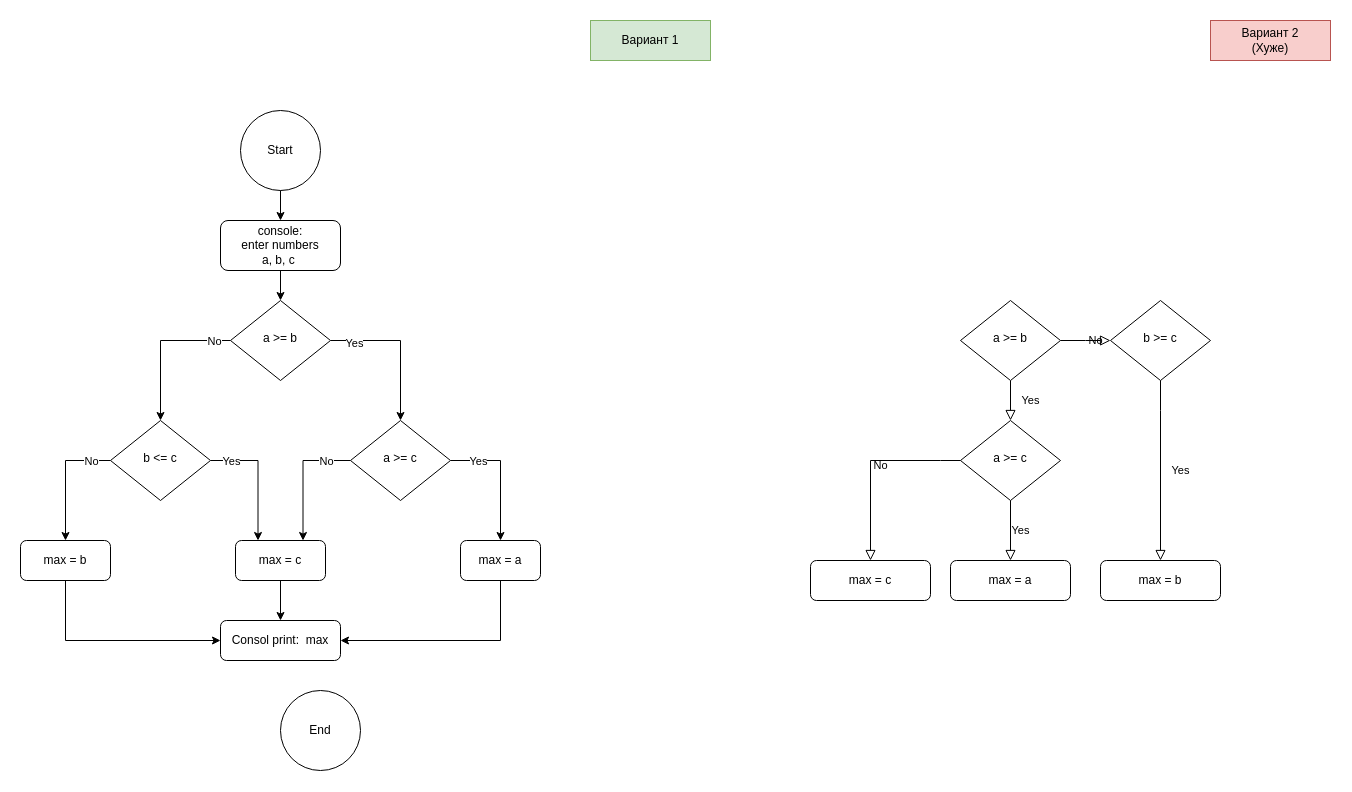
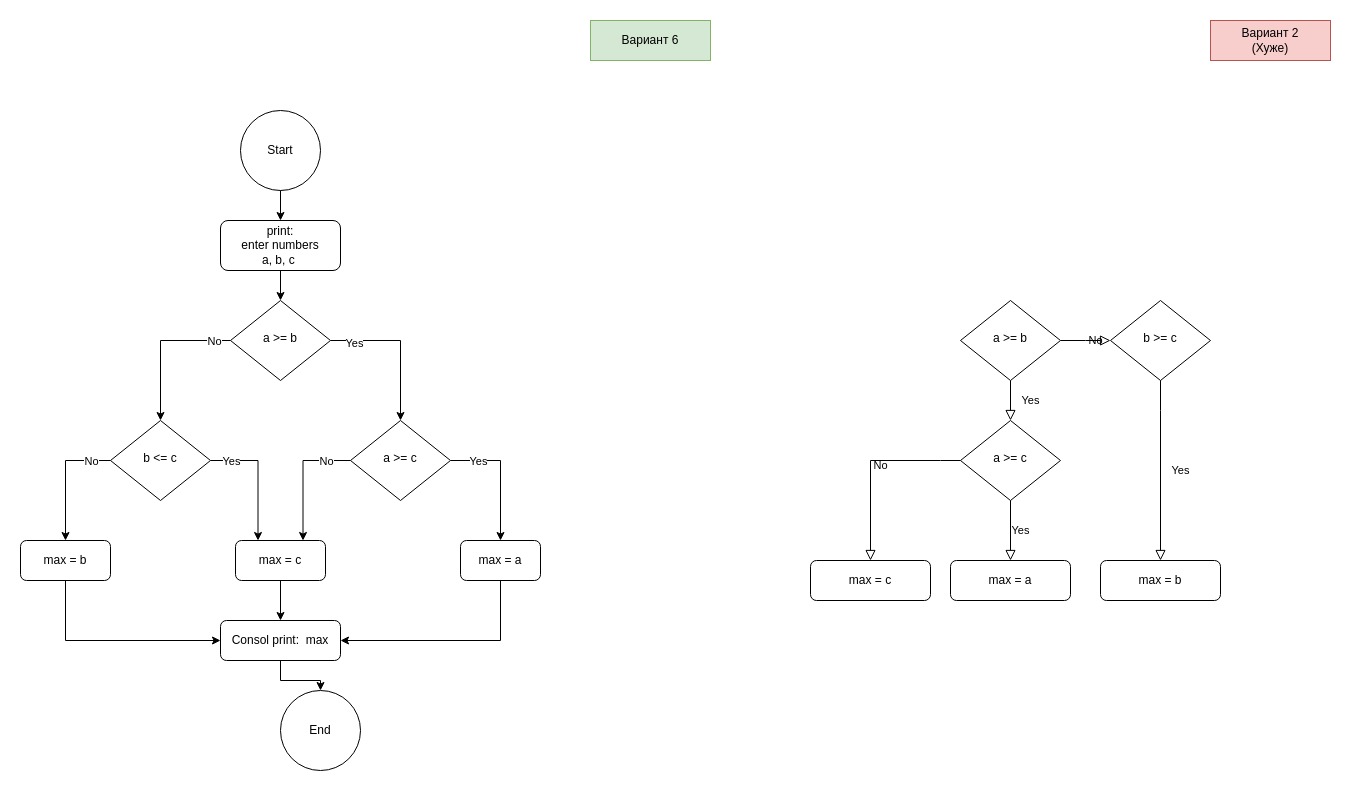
(651, 41) -> (651, 41)
(281, 246) -> (281, 246)
none -> (292, 681)
